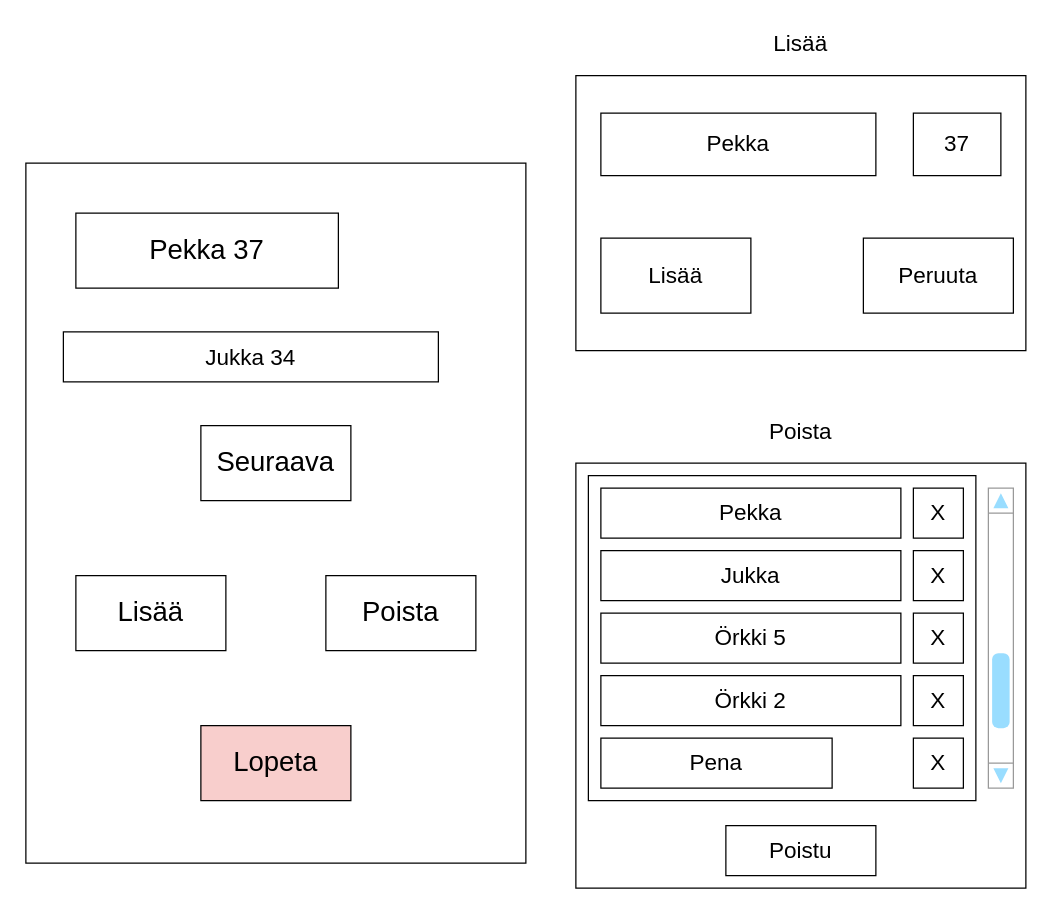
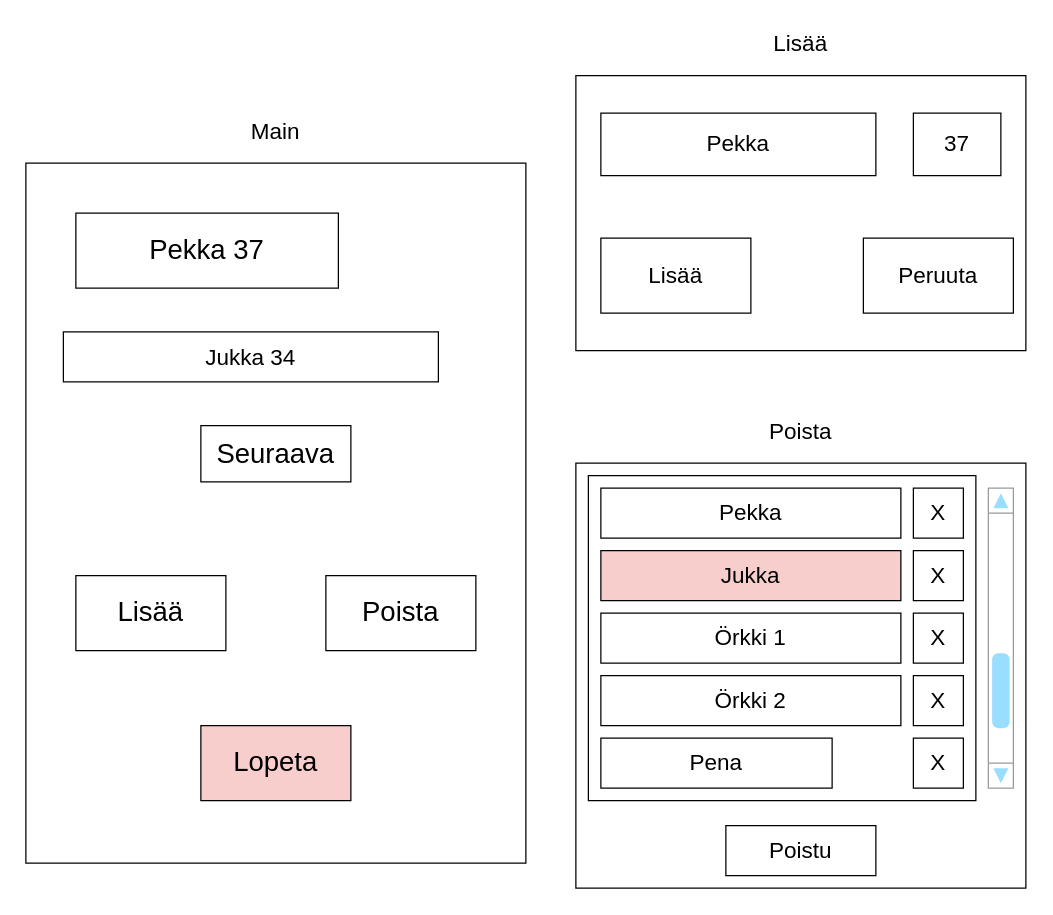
none -> (276, 132)
(276, 463) -> (276, 454)
(751, 576) -> (751, 576)
(751, 638) -> (751, 638)
